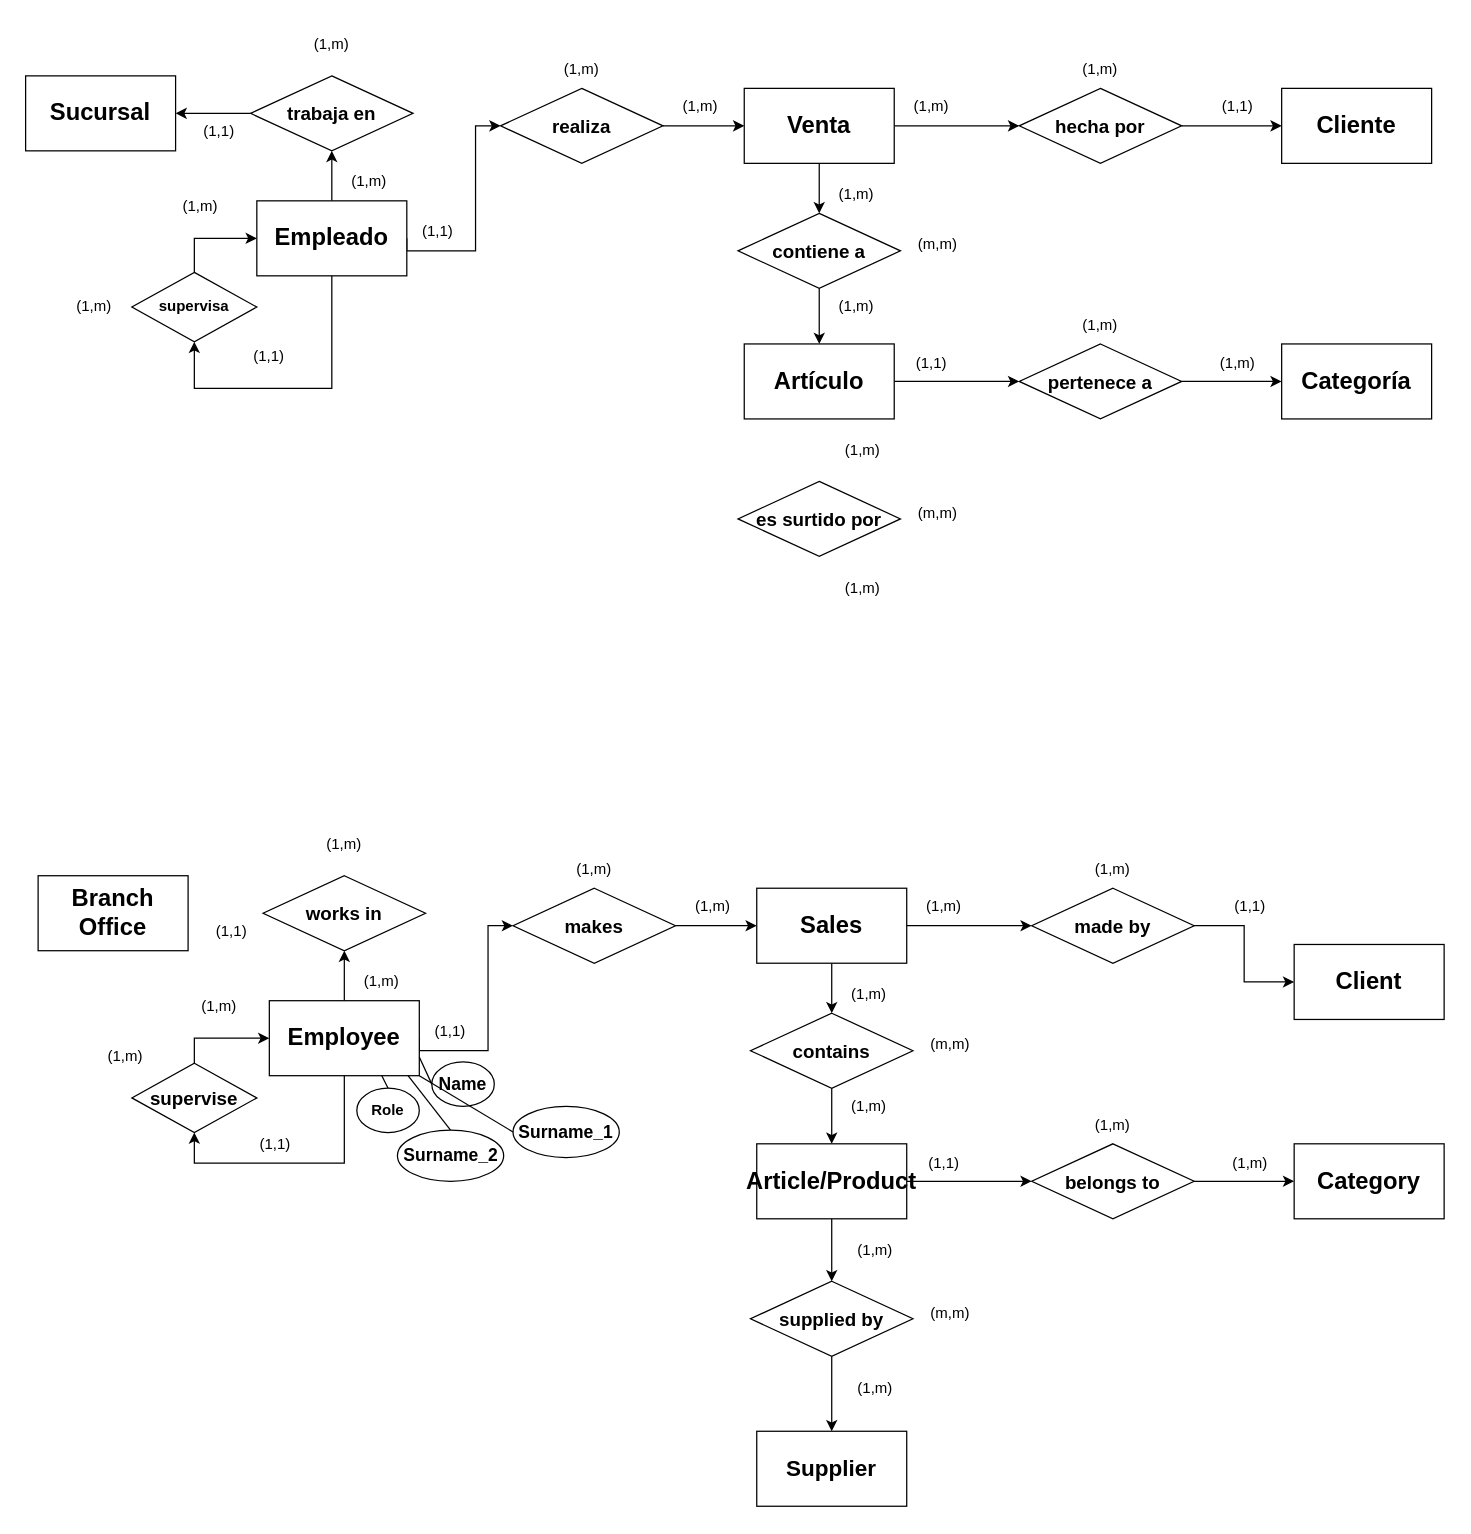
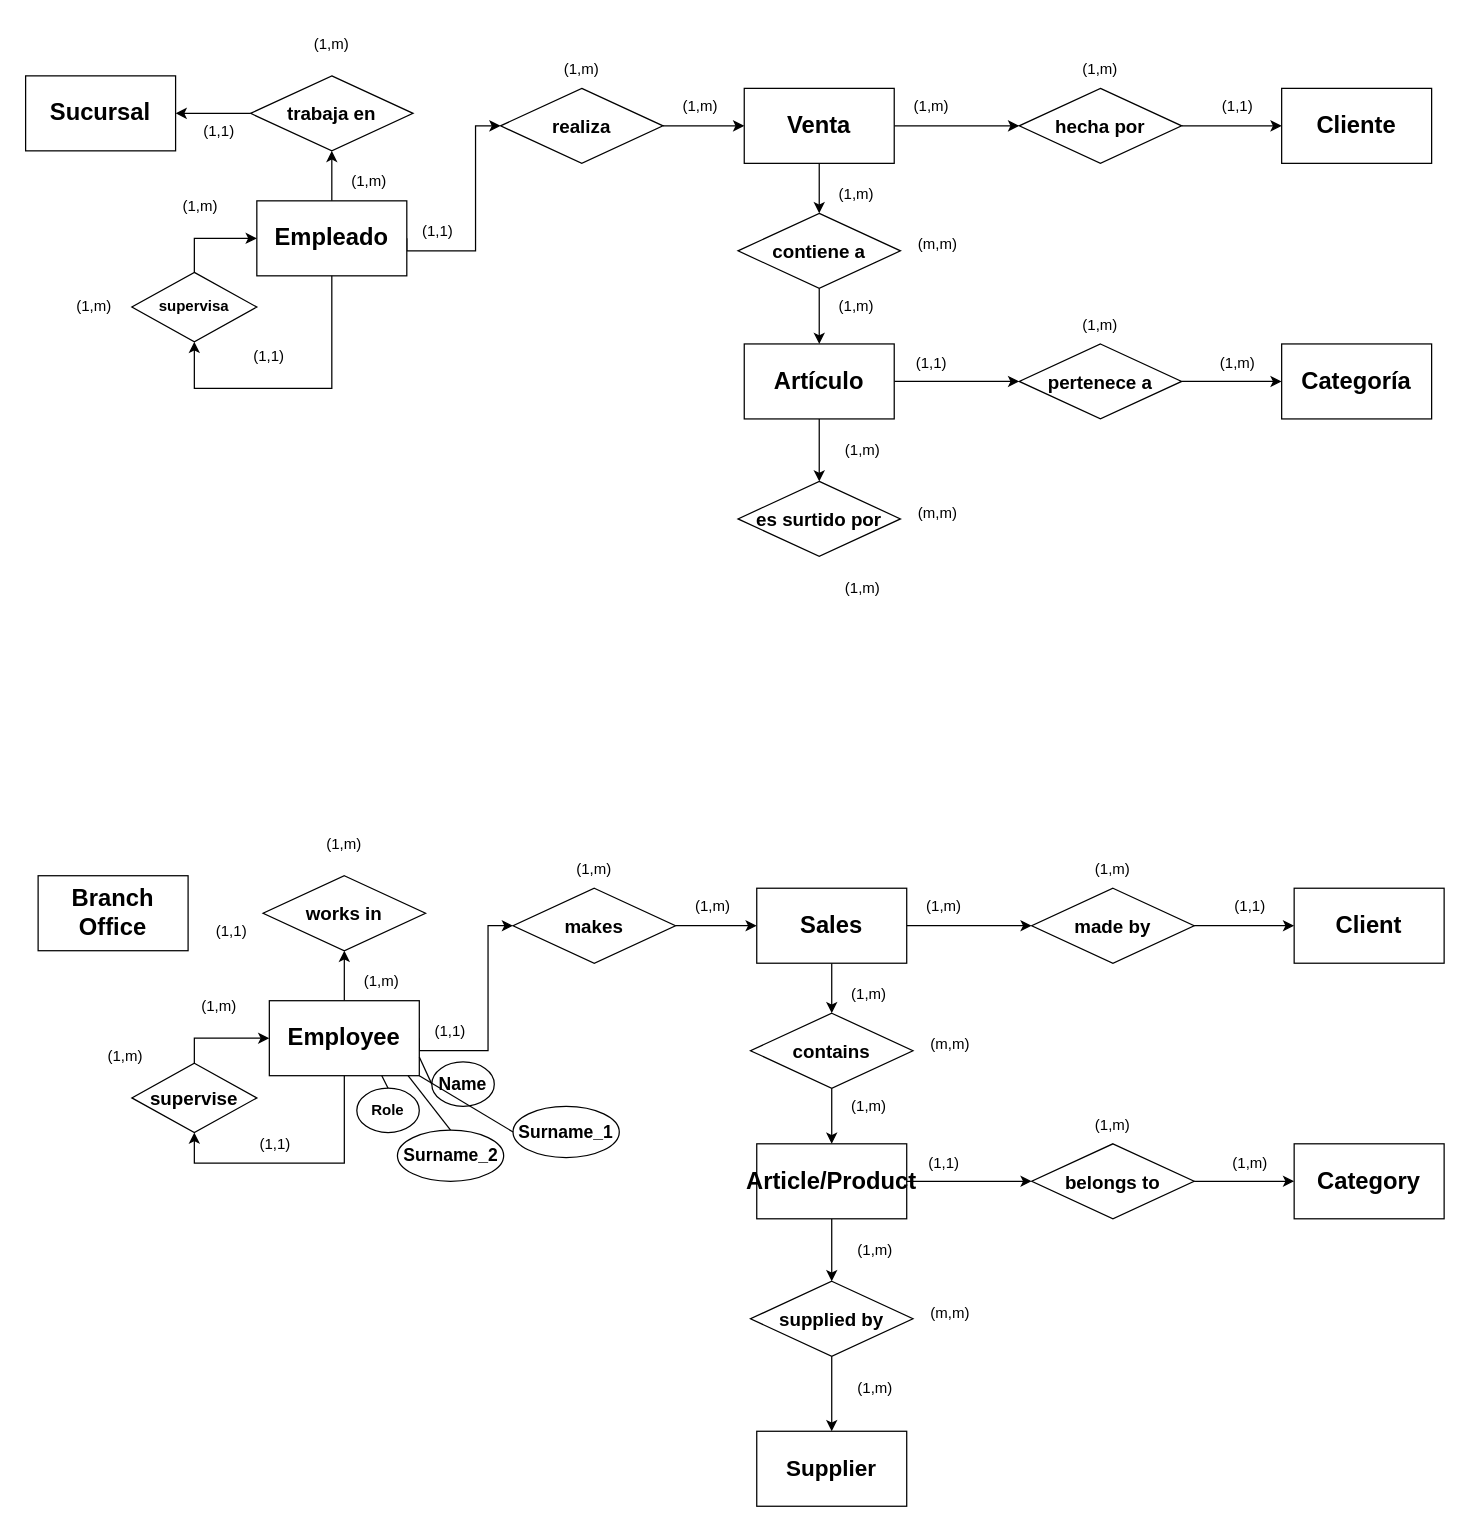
none -> (819, 446)
(1369, 982) -> (1369, 926)
